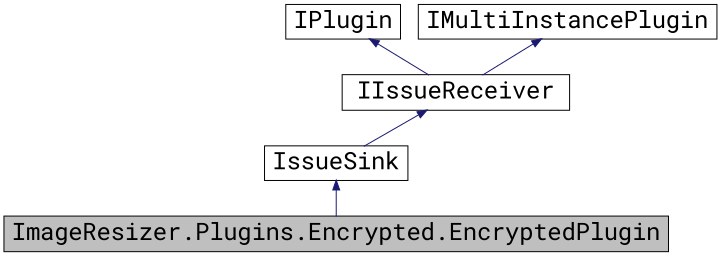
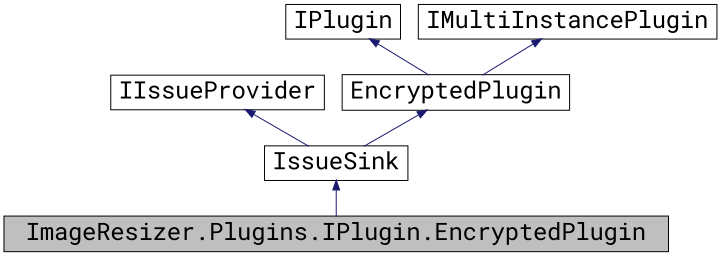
none -> (218, 92)
(456, 92) -> (456, 92)
(336, 234) -> (336, 234)
